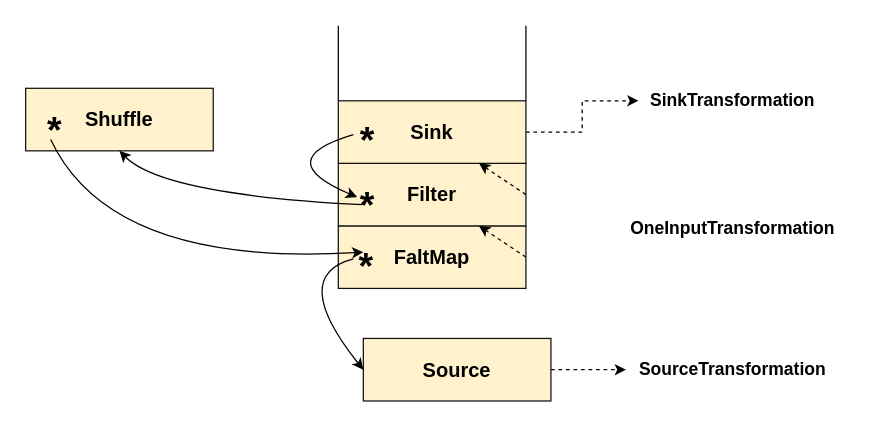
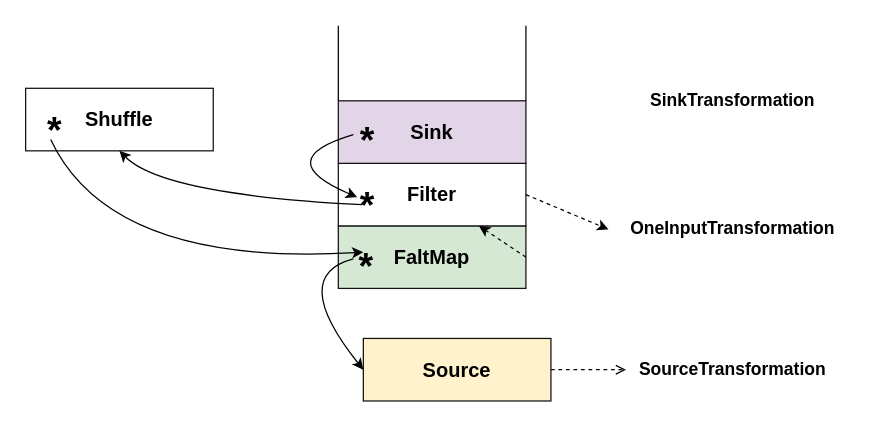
(119, 119) -> (119, 119)
(582, 121) -> none
(432, 132) -> (432, 132)
(506, 181) -> (563, 210)
(432, 194) -> (432, 194)
(432, 257) -> (432, 257)
(616, 369) -> (618, 369)
